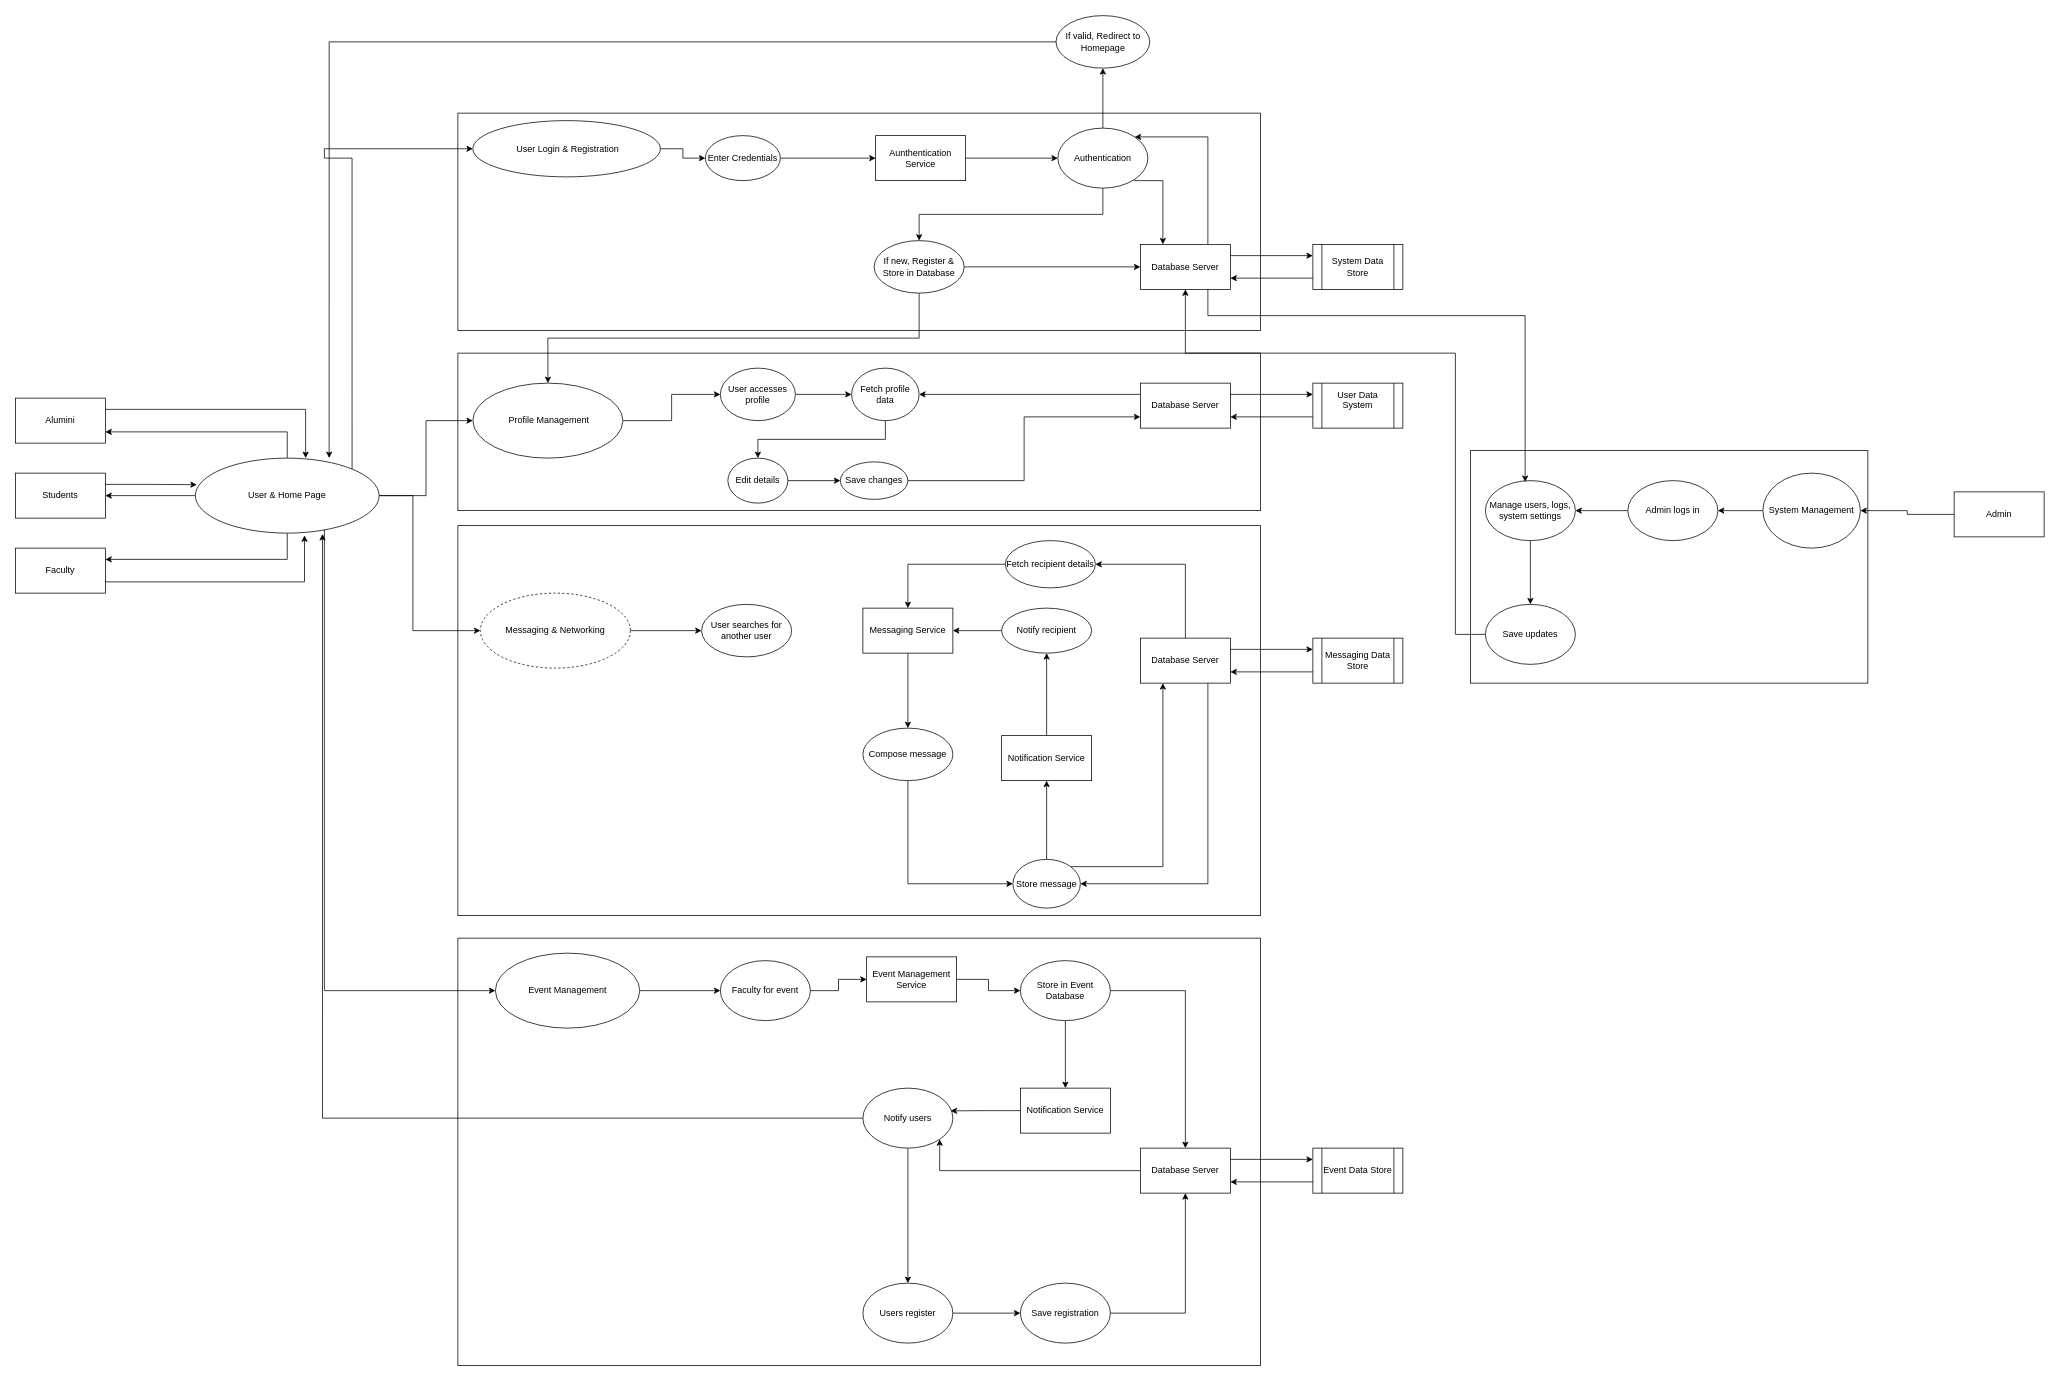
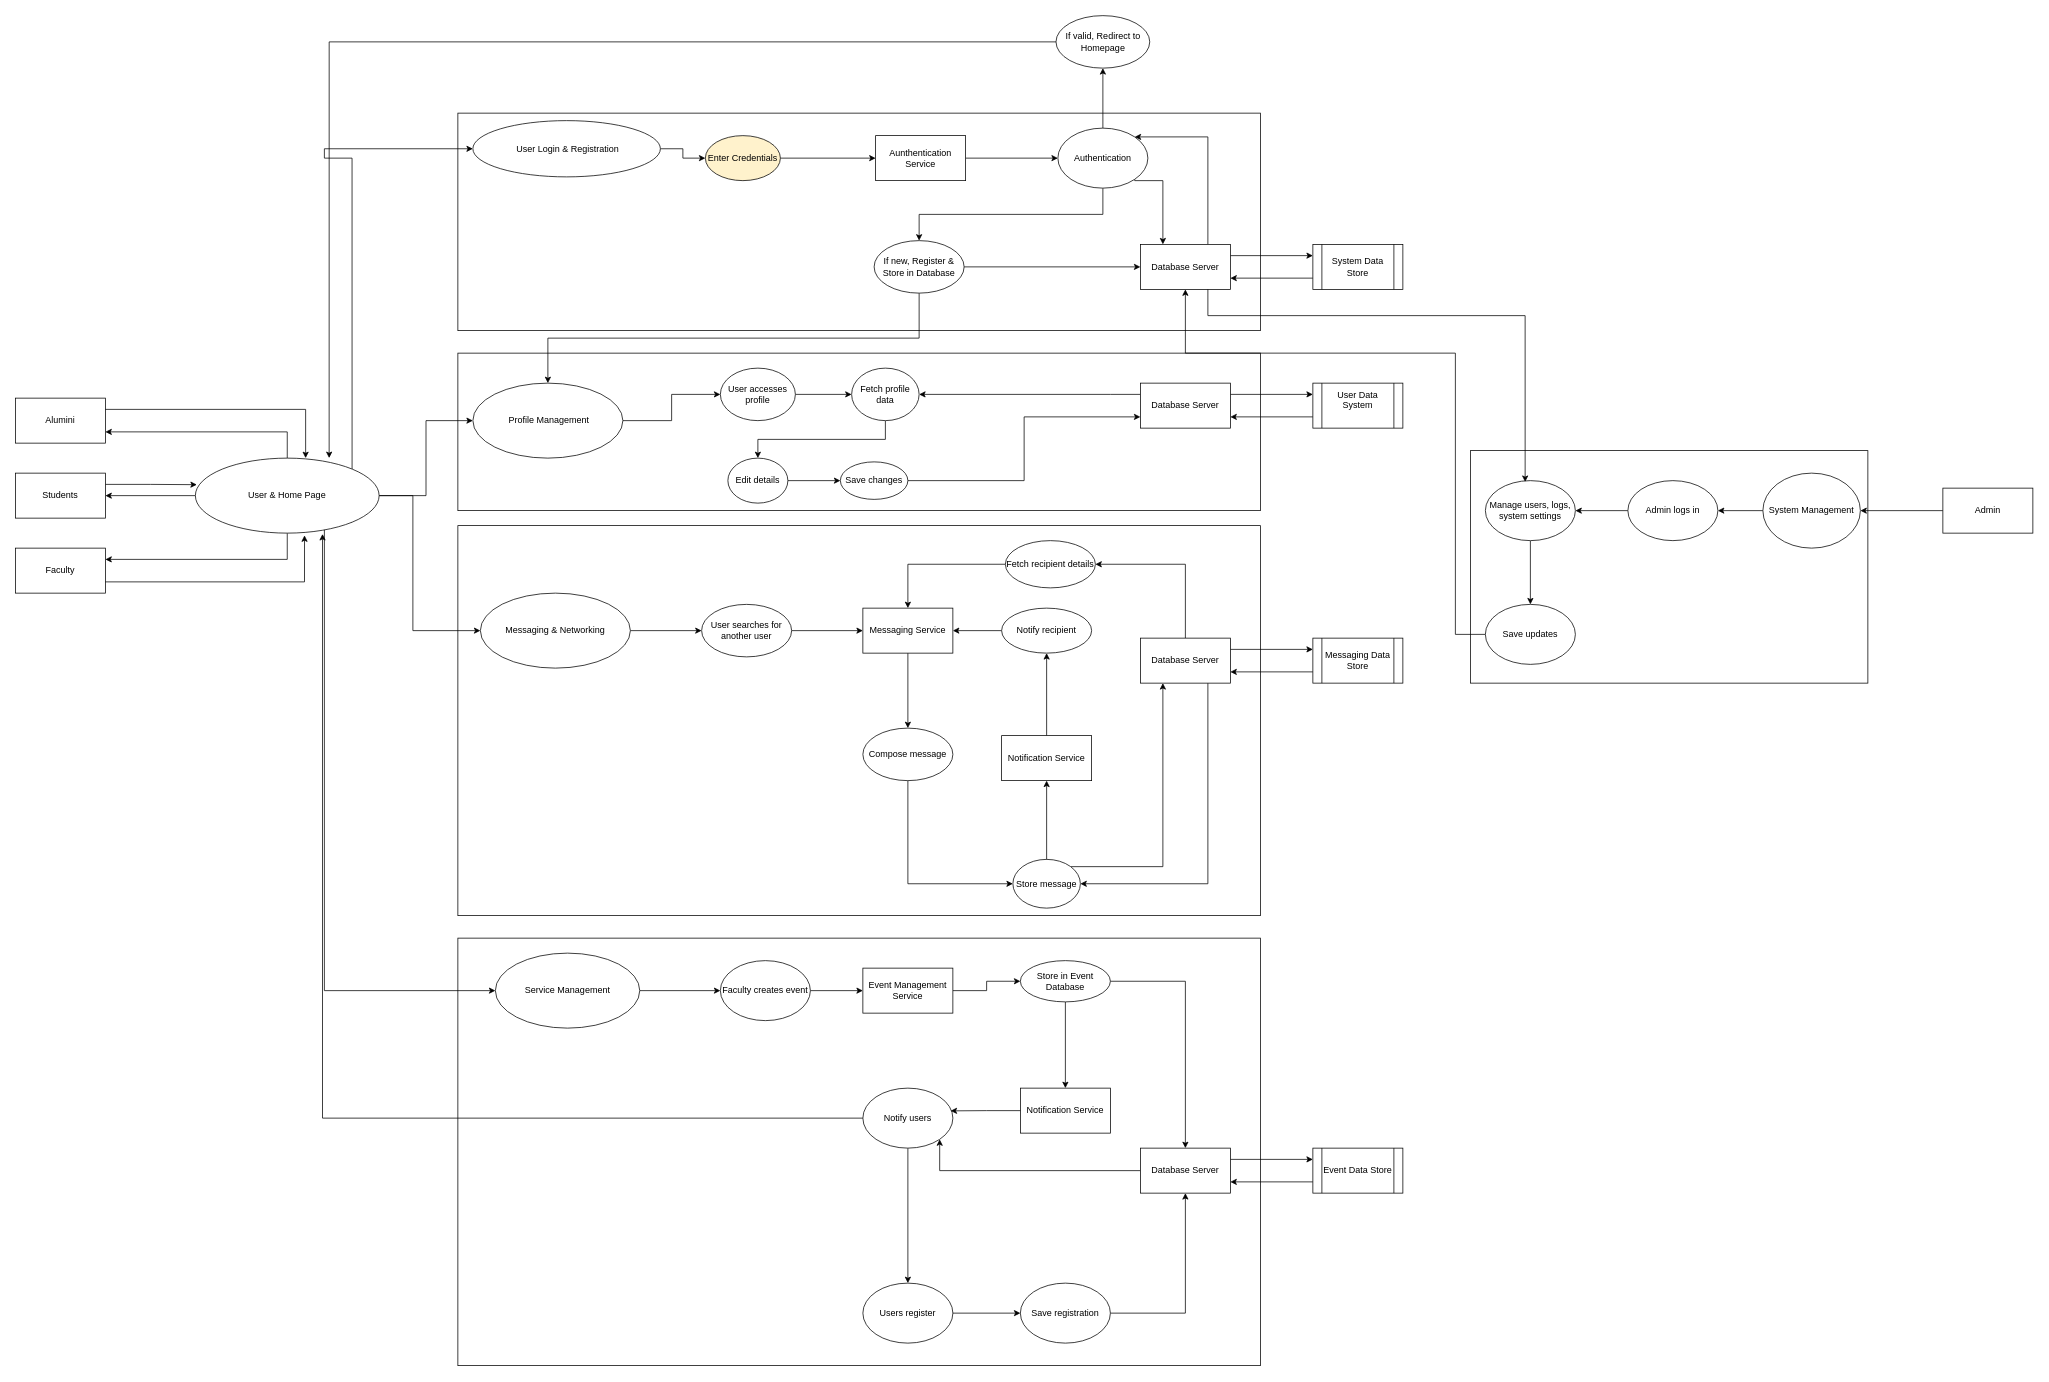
(743, 158) -> (743, 158)
(1999, 514) -> (1988, 510)
(555, 630) -> (555, 630)
none -> (825, 630)
(912, 979) -> (908, 990)
(568, 990) -> (568, 990)
(765, 990) -> (765, 990)
(1065, 990) -> (1065, 981)
